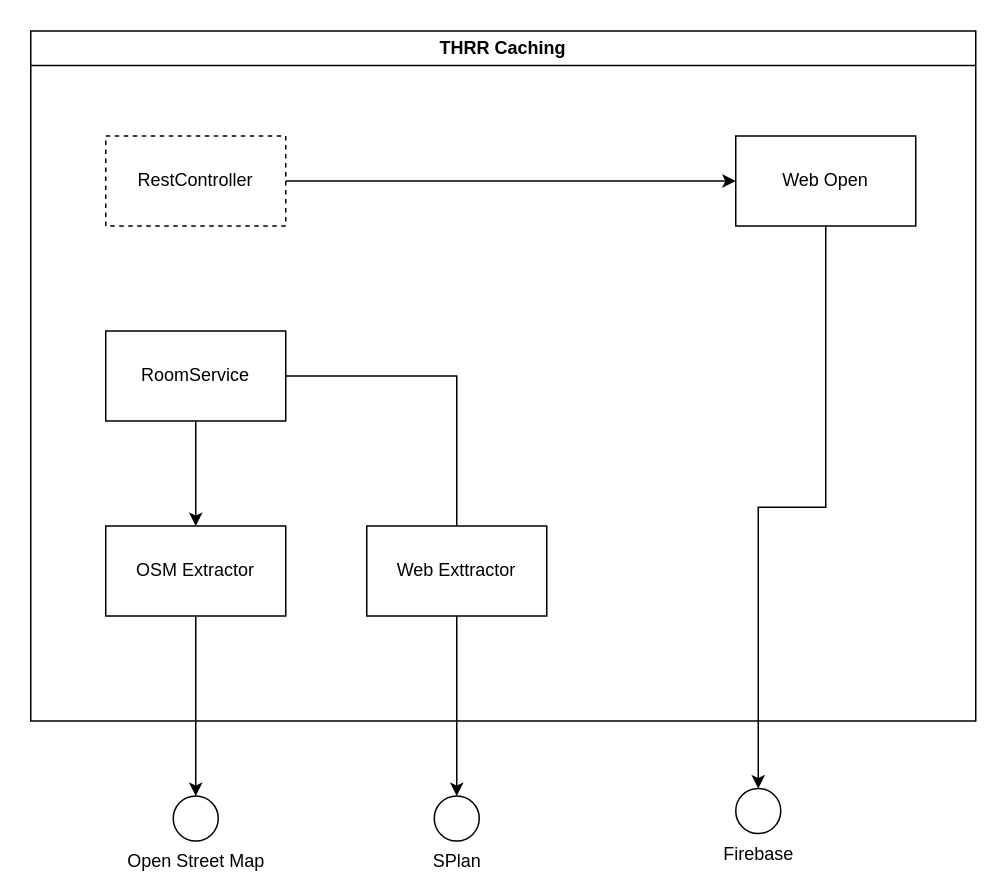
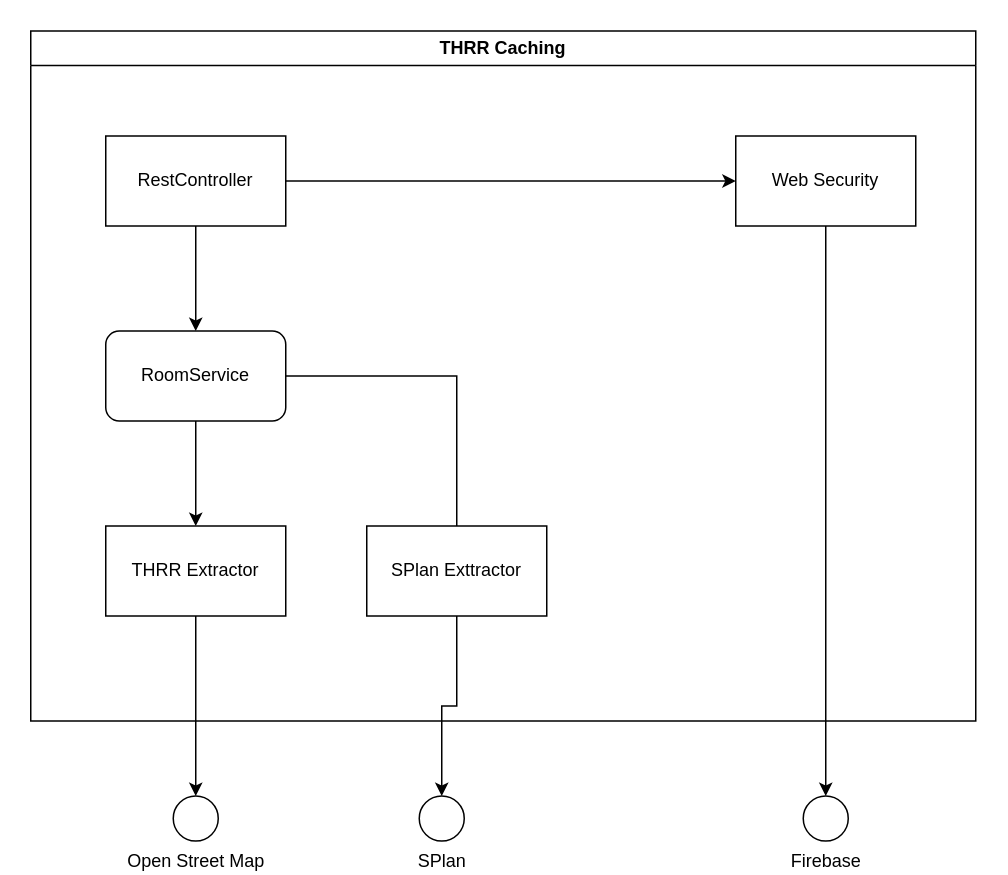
(196, 181) -> (196, 181)
(826, 181) -> (826, 181)
none -> (196, 273)
(196, 376) -> (196, 376)
(196, 571) -> (196, 571)
(457, 571) -> (457, 571)
(758, 811) -> (826, 818)
(457, 818) -> (442, 818)
